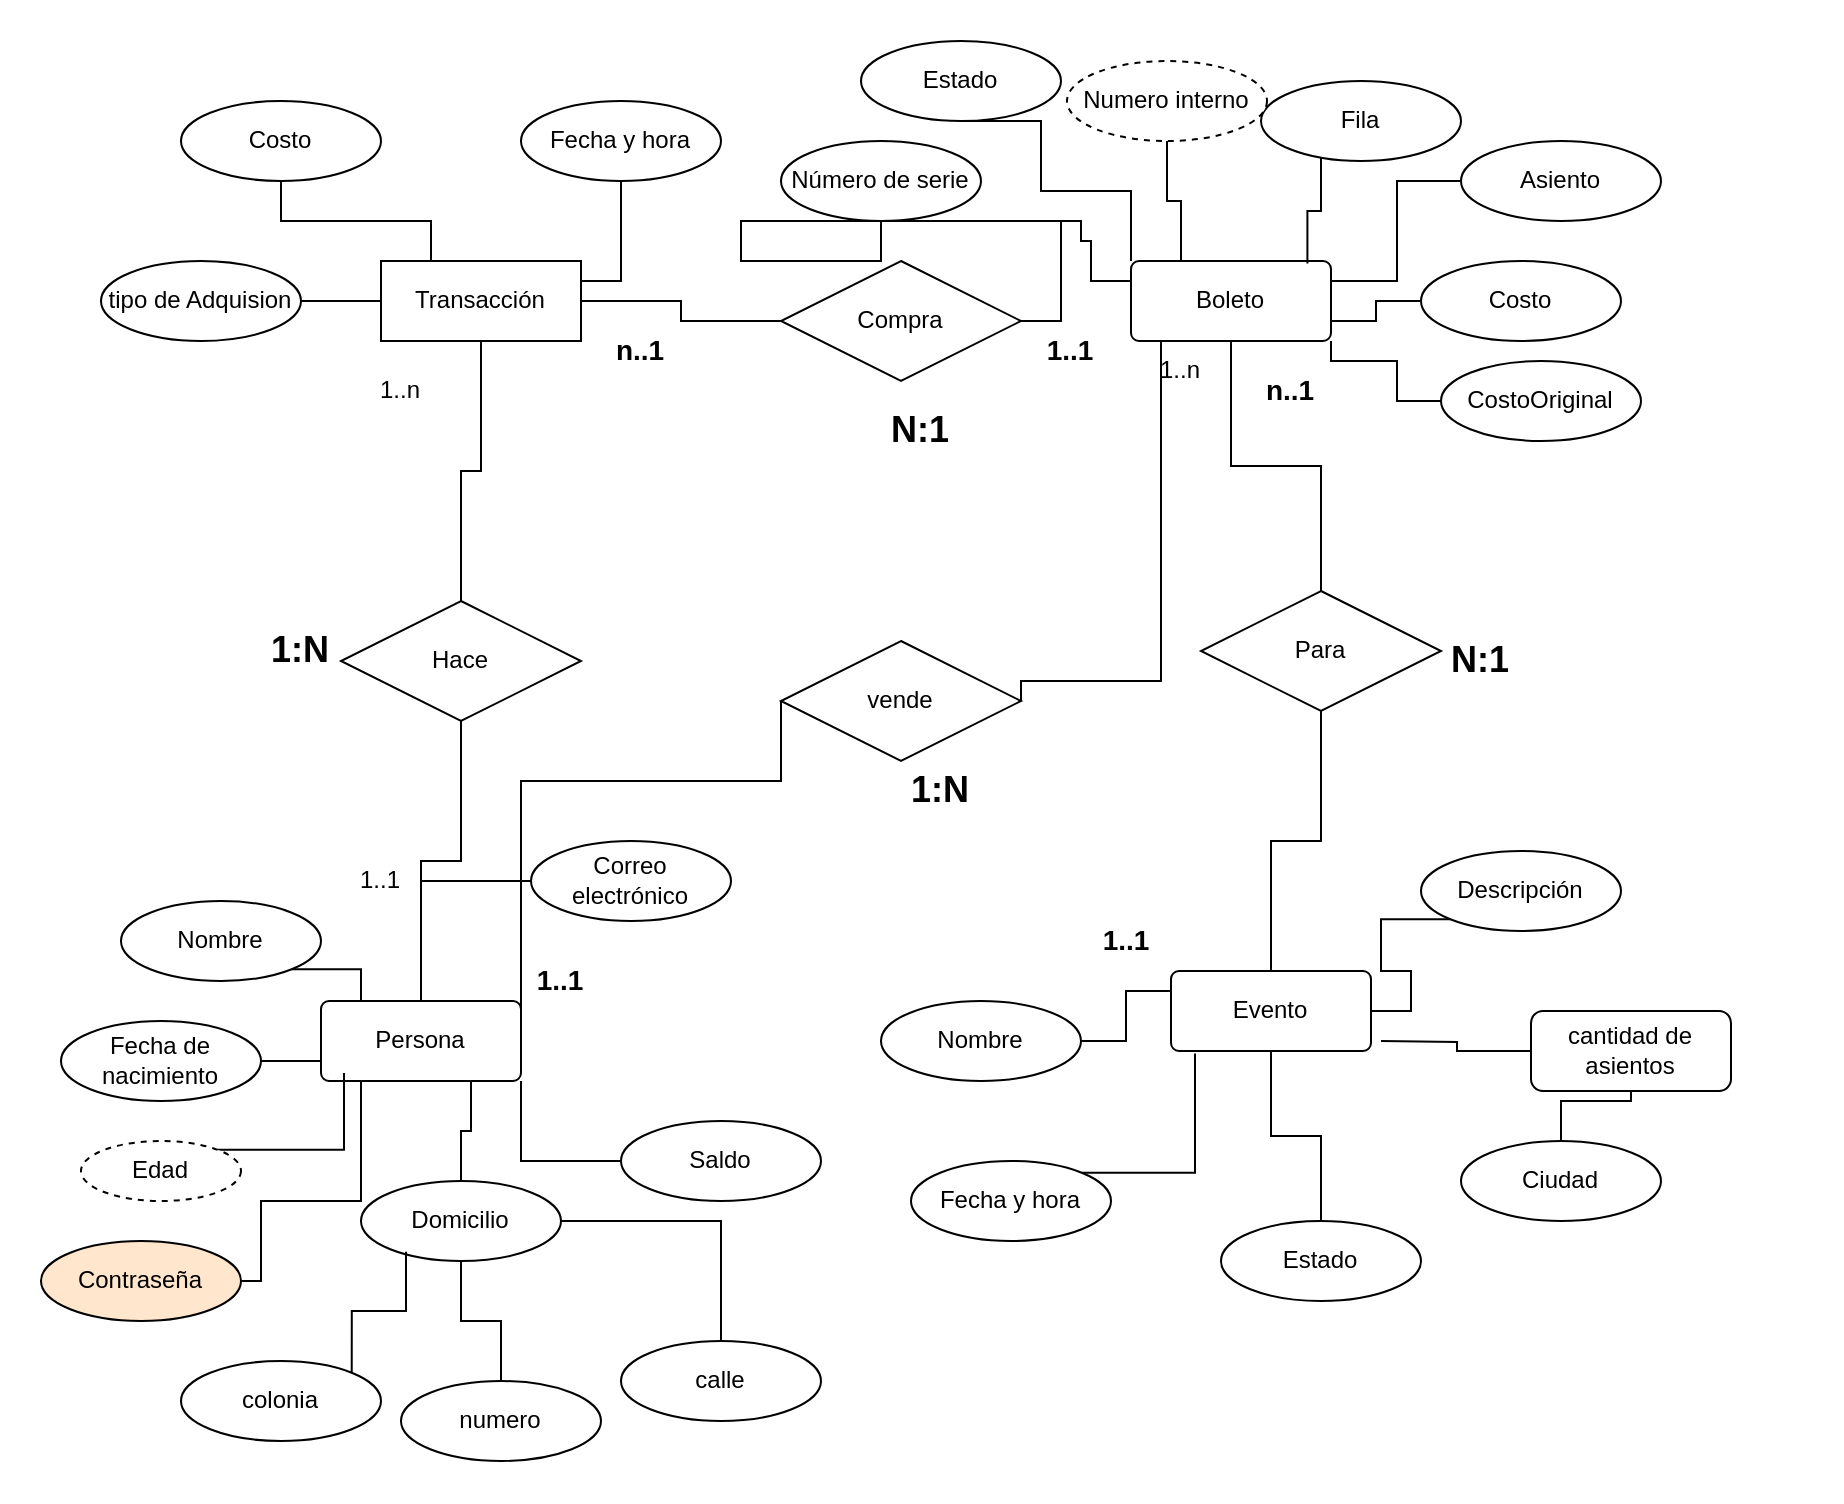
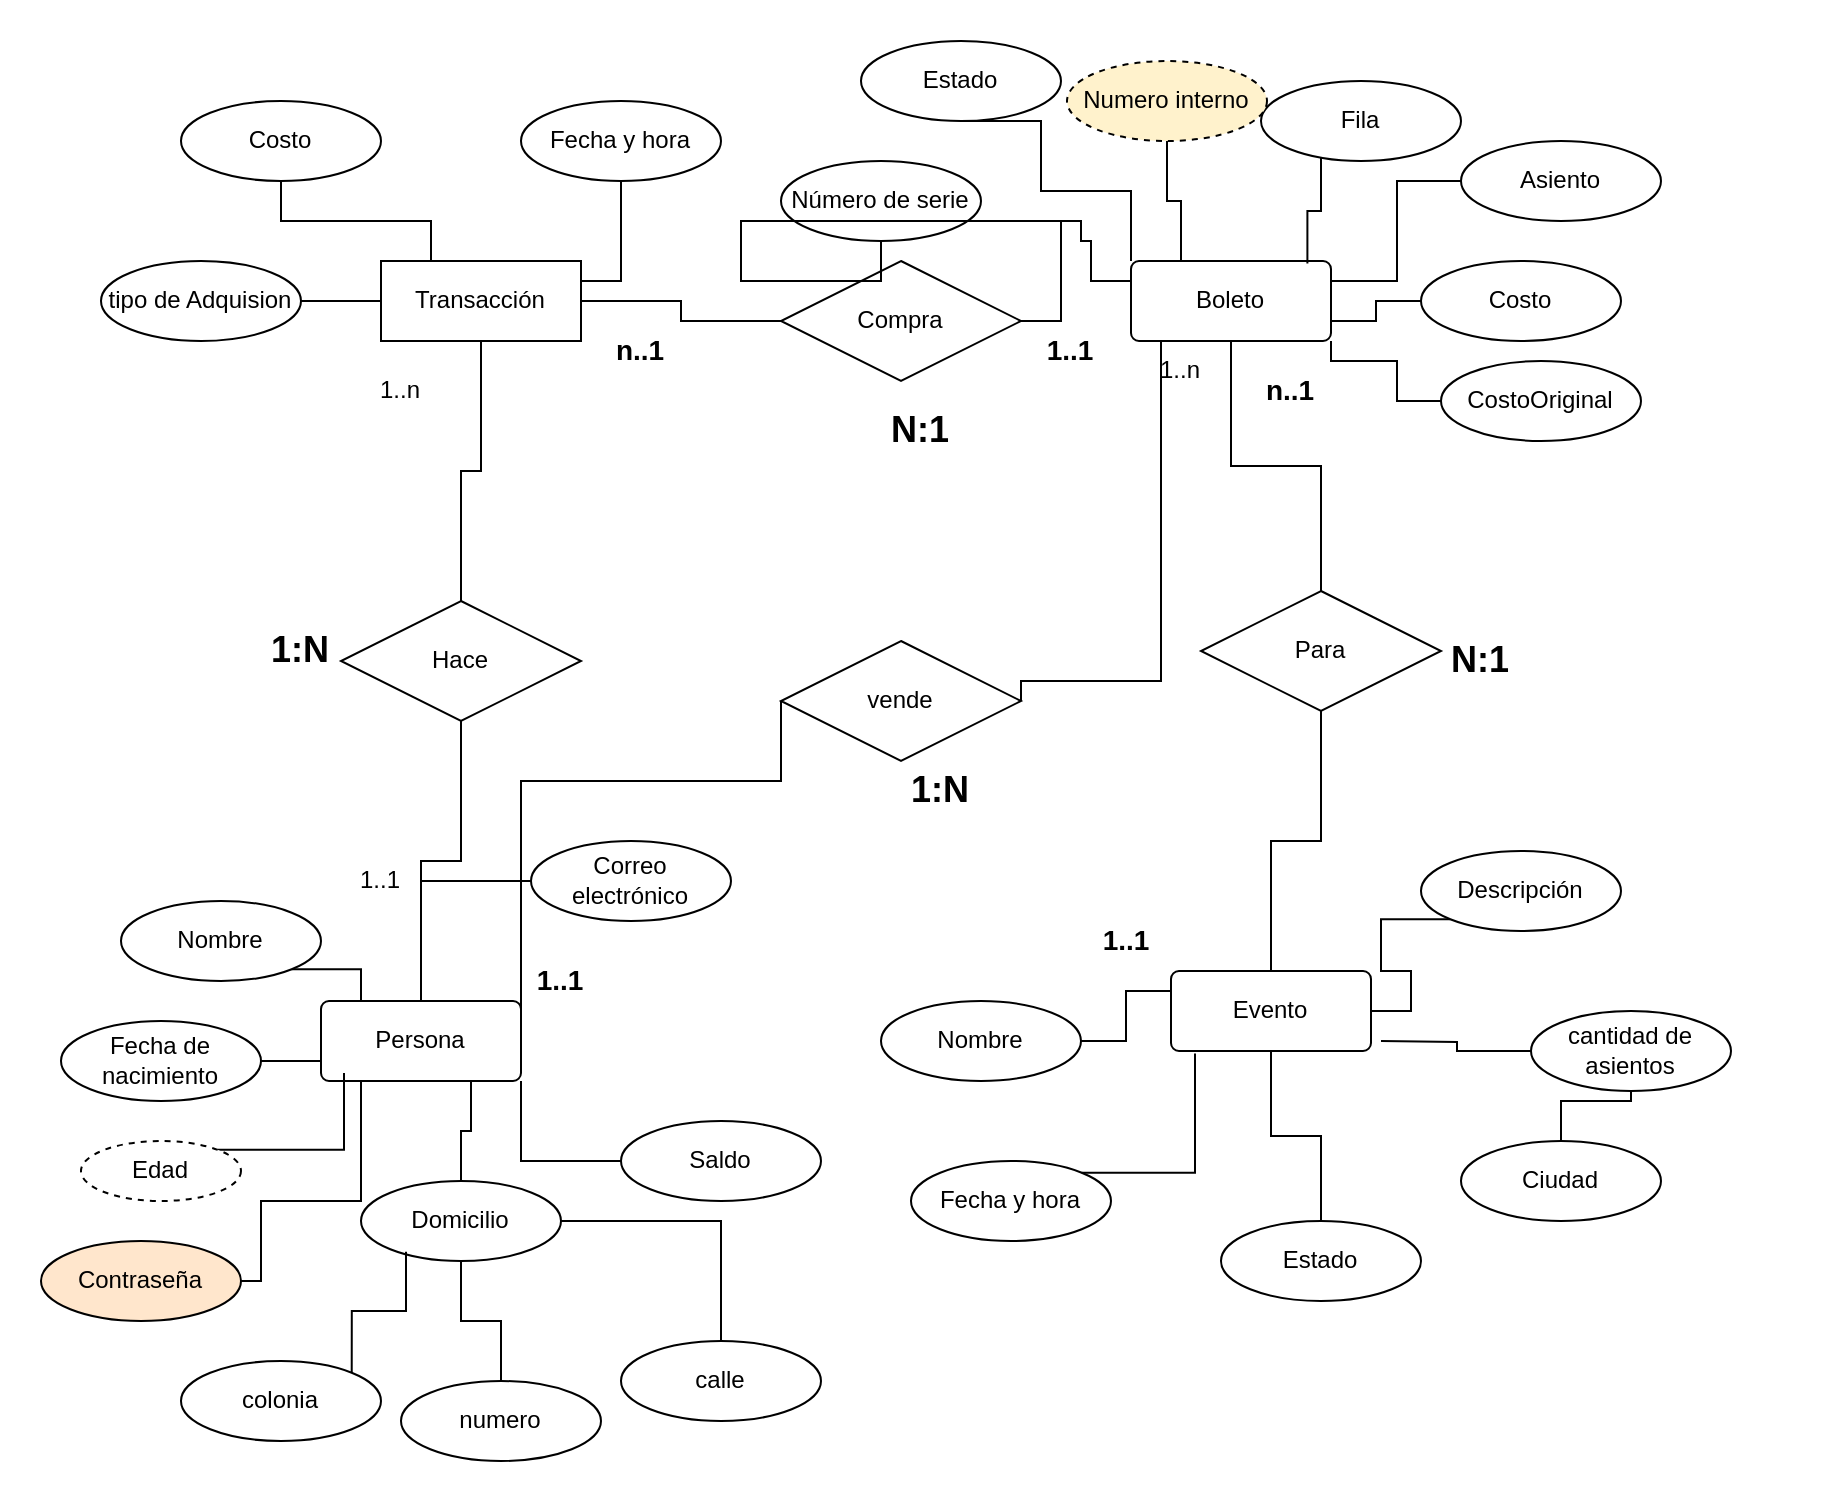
(1167, 101) -> (1167, 101)
(881, 181) -> (881, 201)
(1631, 1051) -> (1631, 1051)
